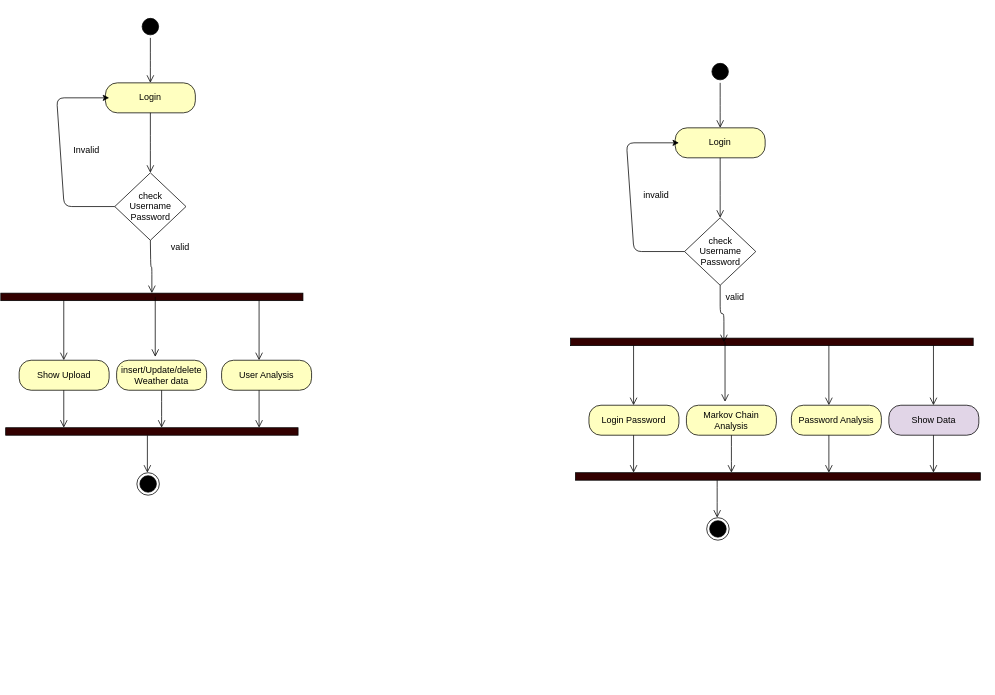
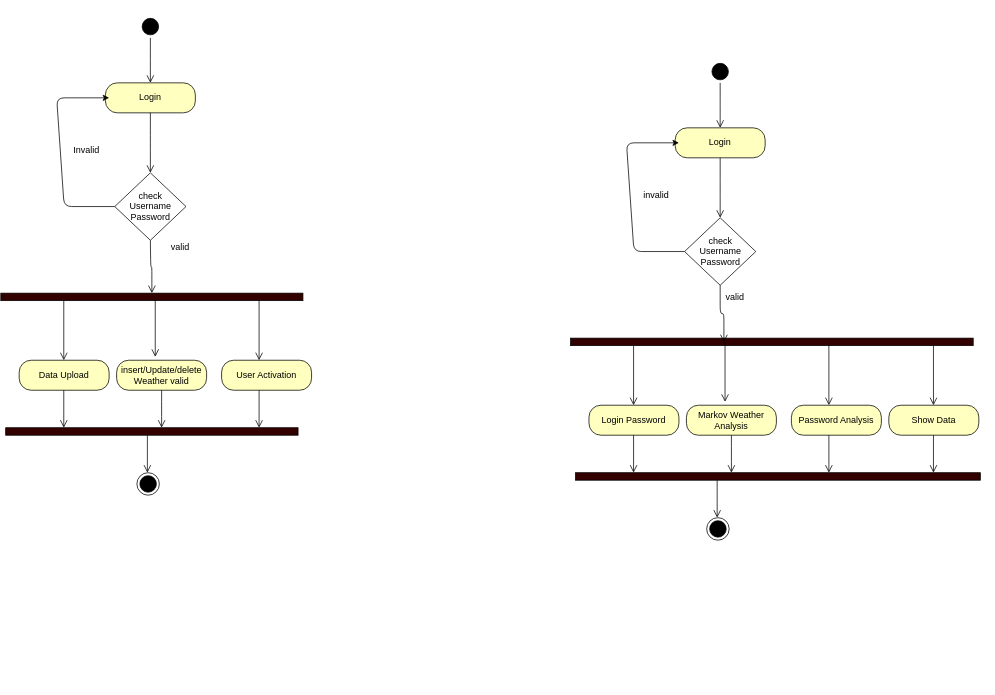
(64, 375) -> (64, 375)
(162, 375) -> (162, 375)
(267, 375) -> (267, 375)
(732, 420) -> (732, 420)
(934, 420) -> (934, 420)
